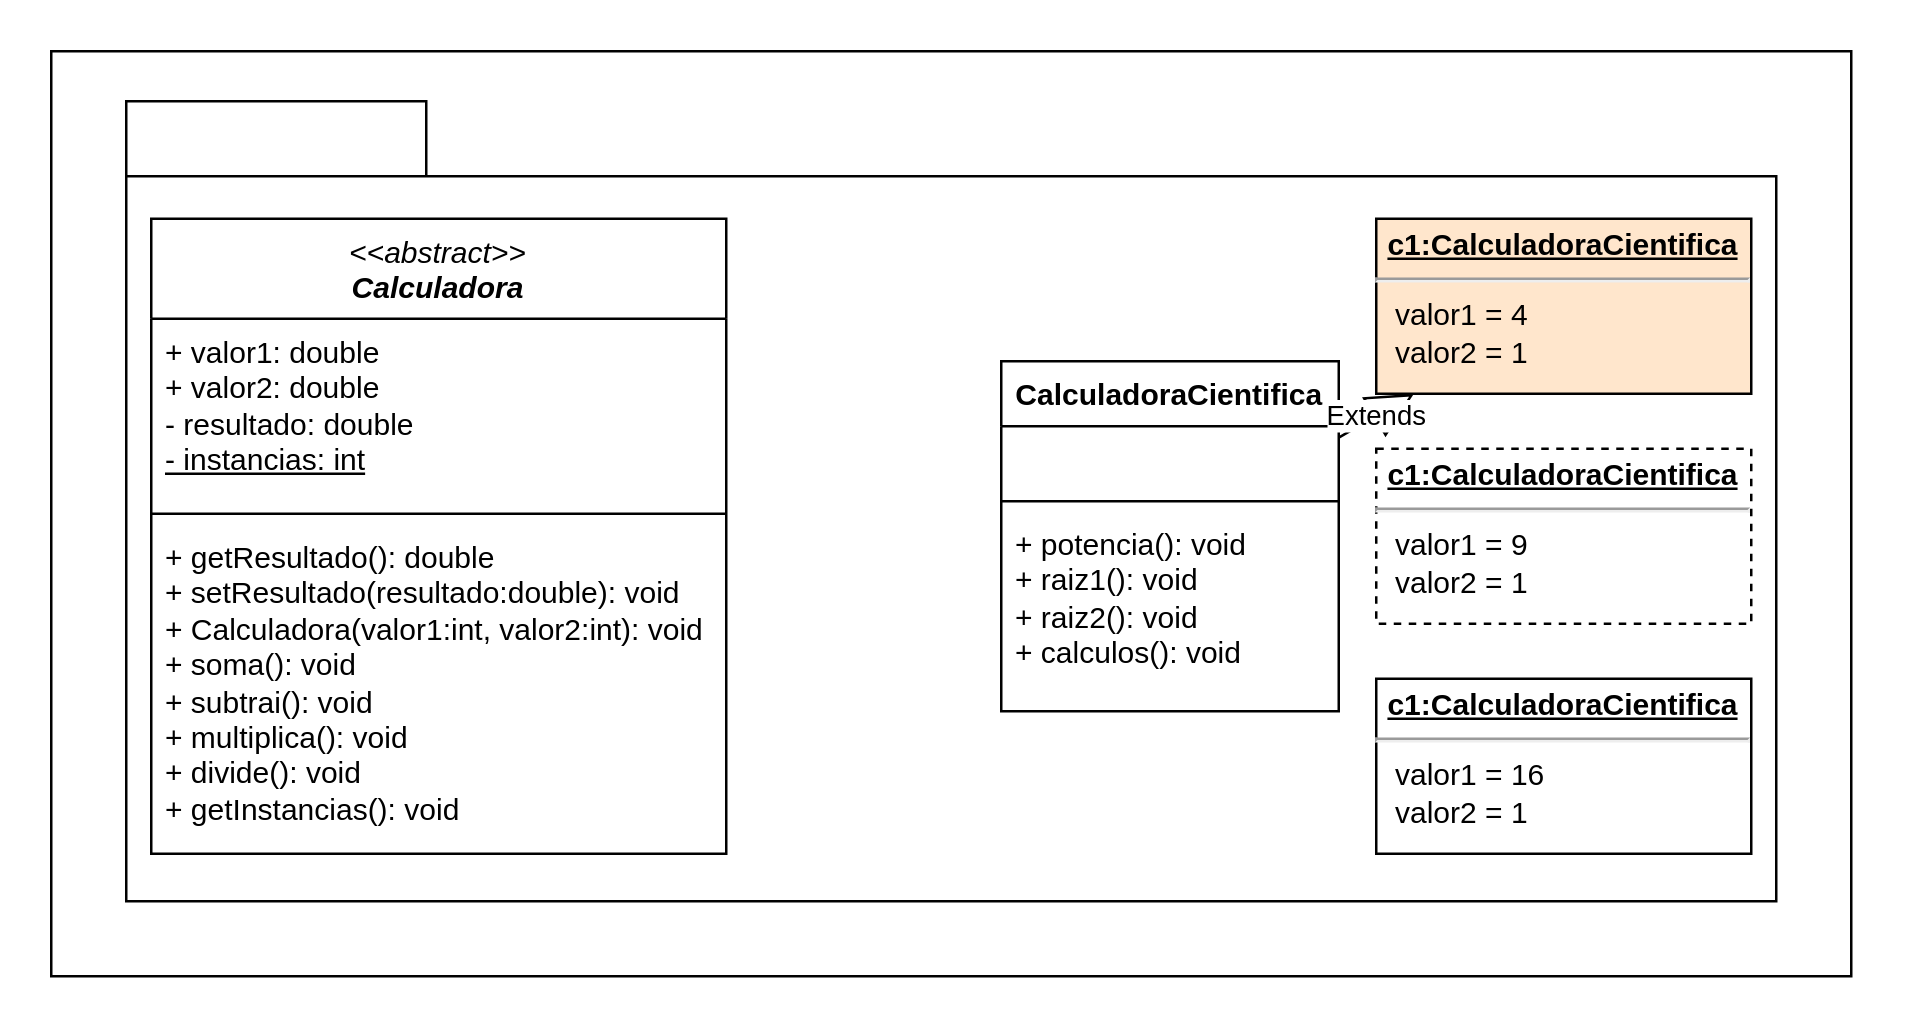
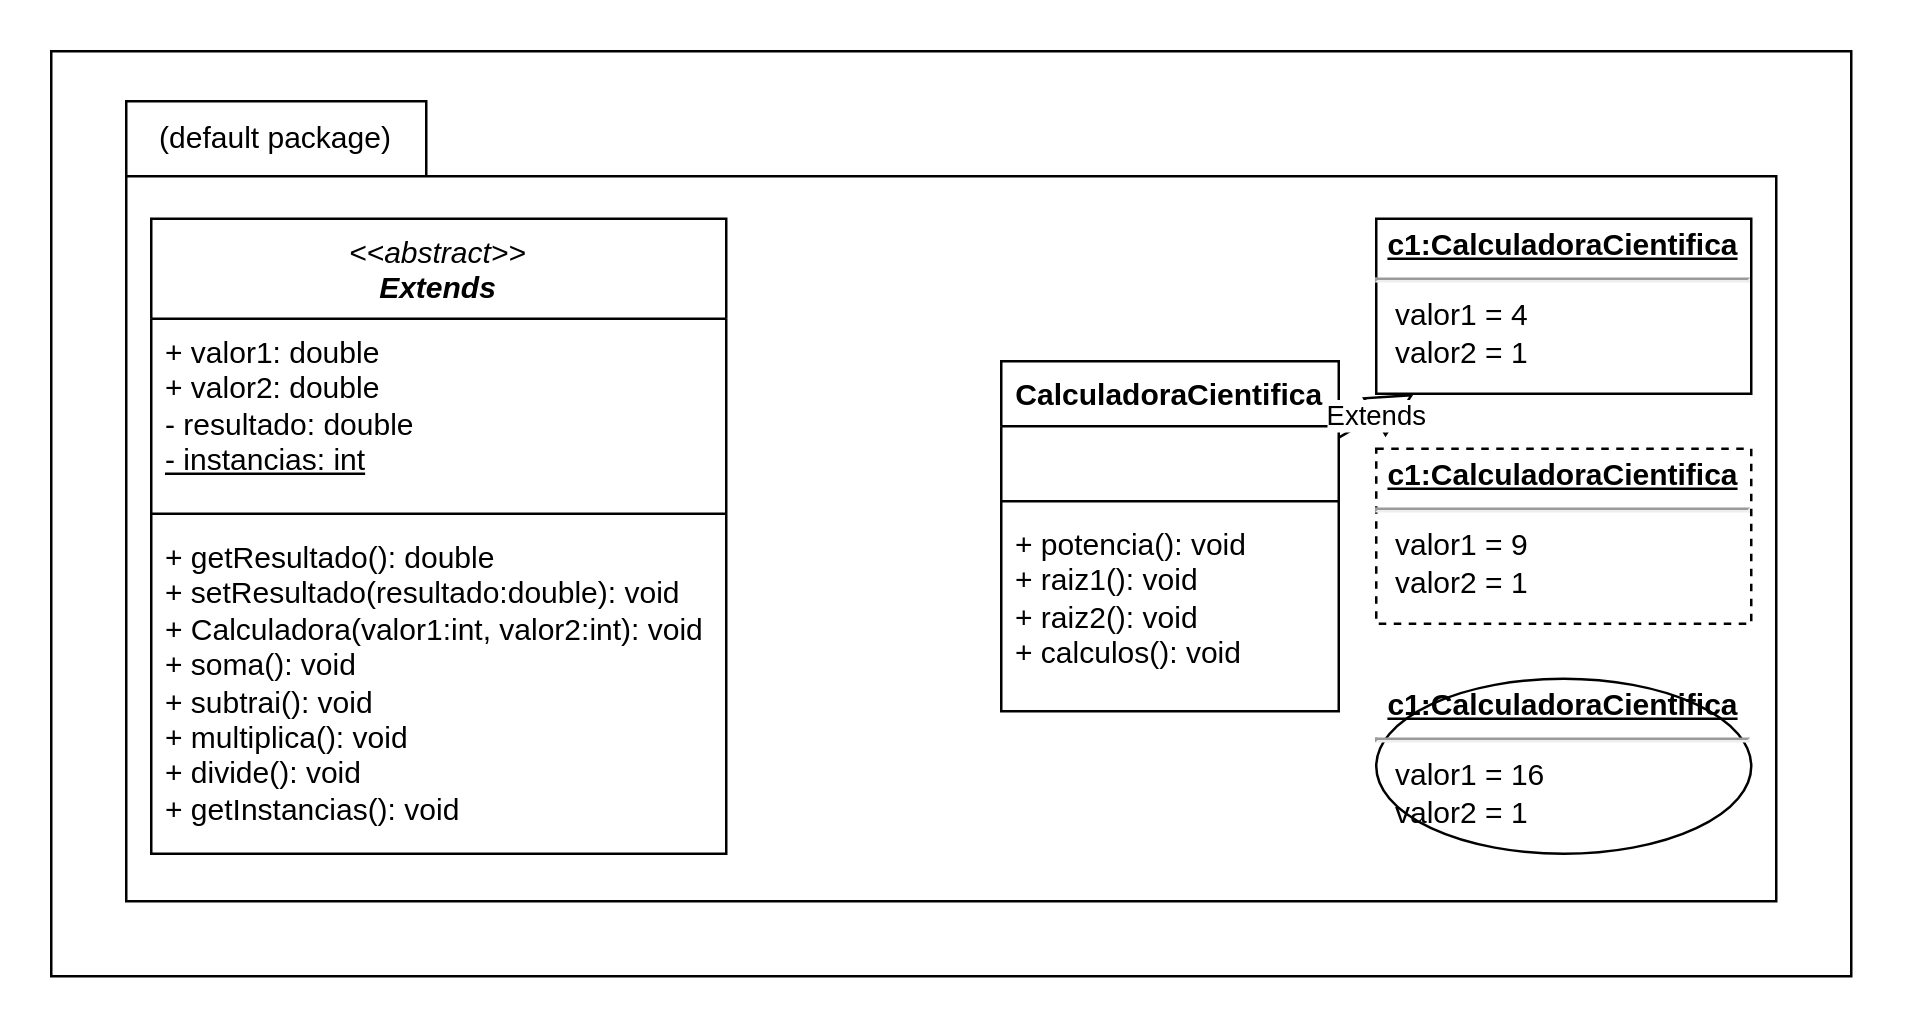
none -> (276, 139)
(439, 272) -> (439, 272)
(1564, 306) -> (1564, 306)
(1564, 766) -> (1564, 766)
